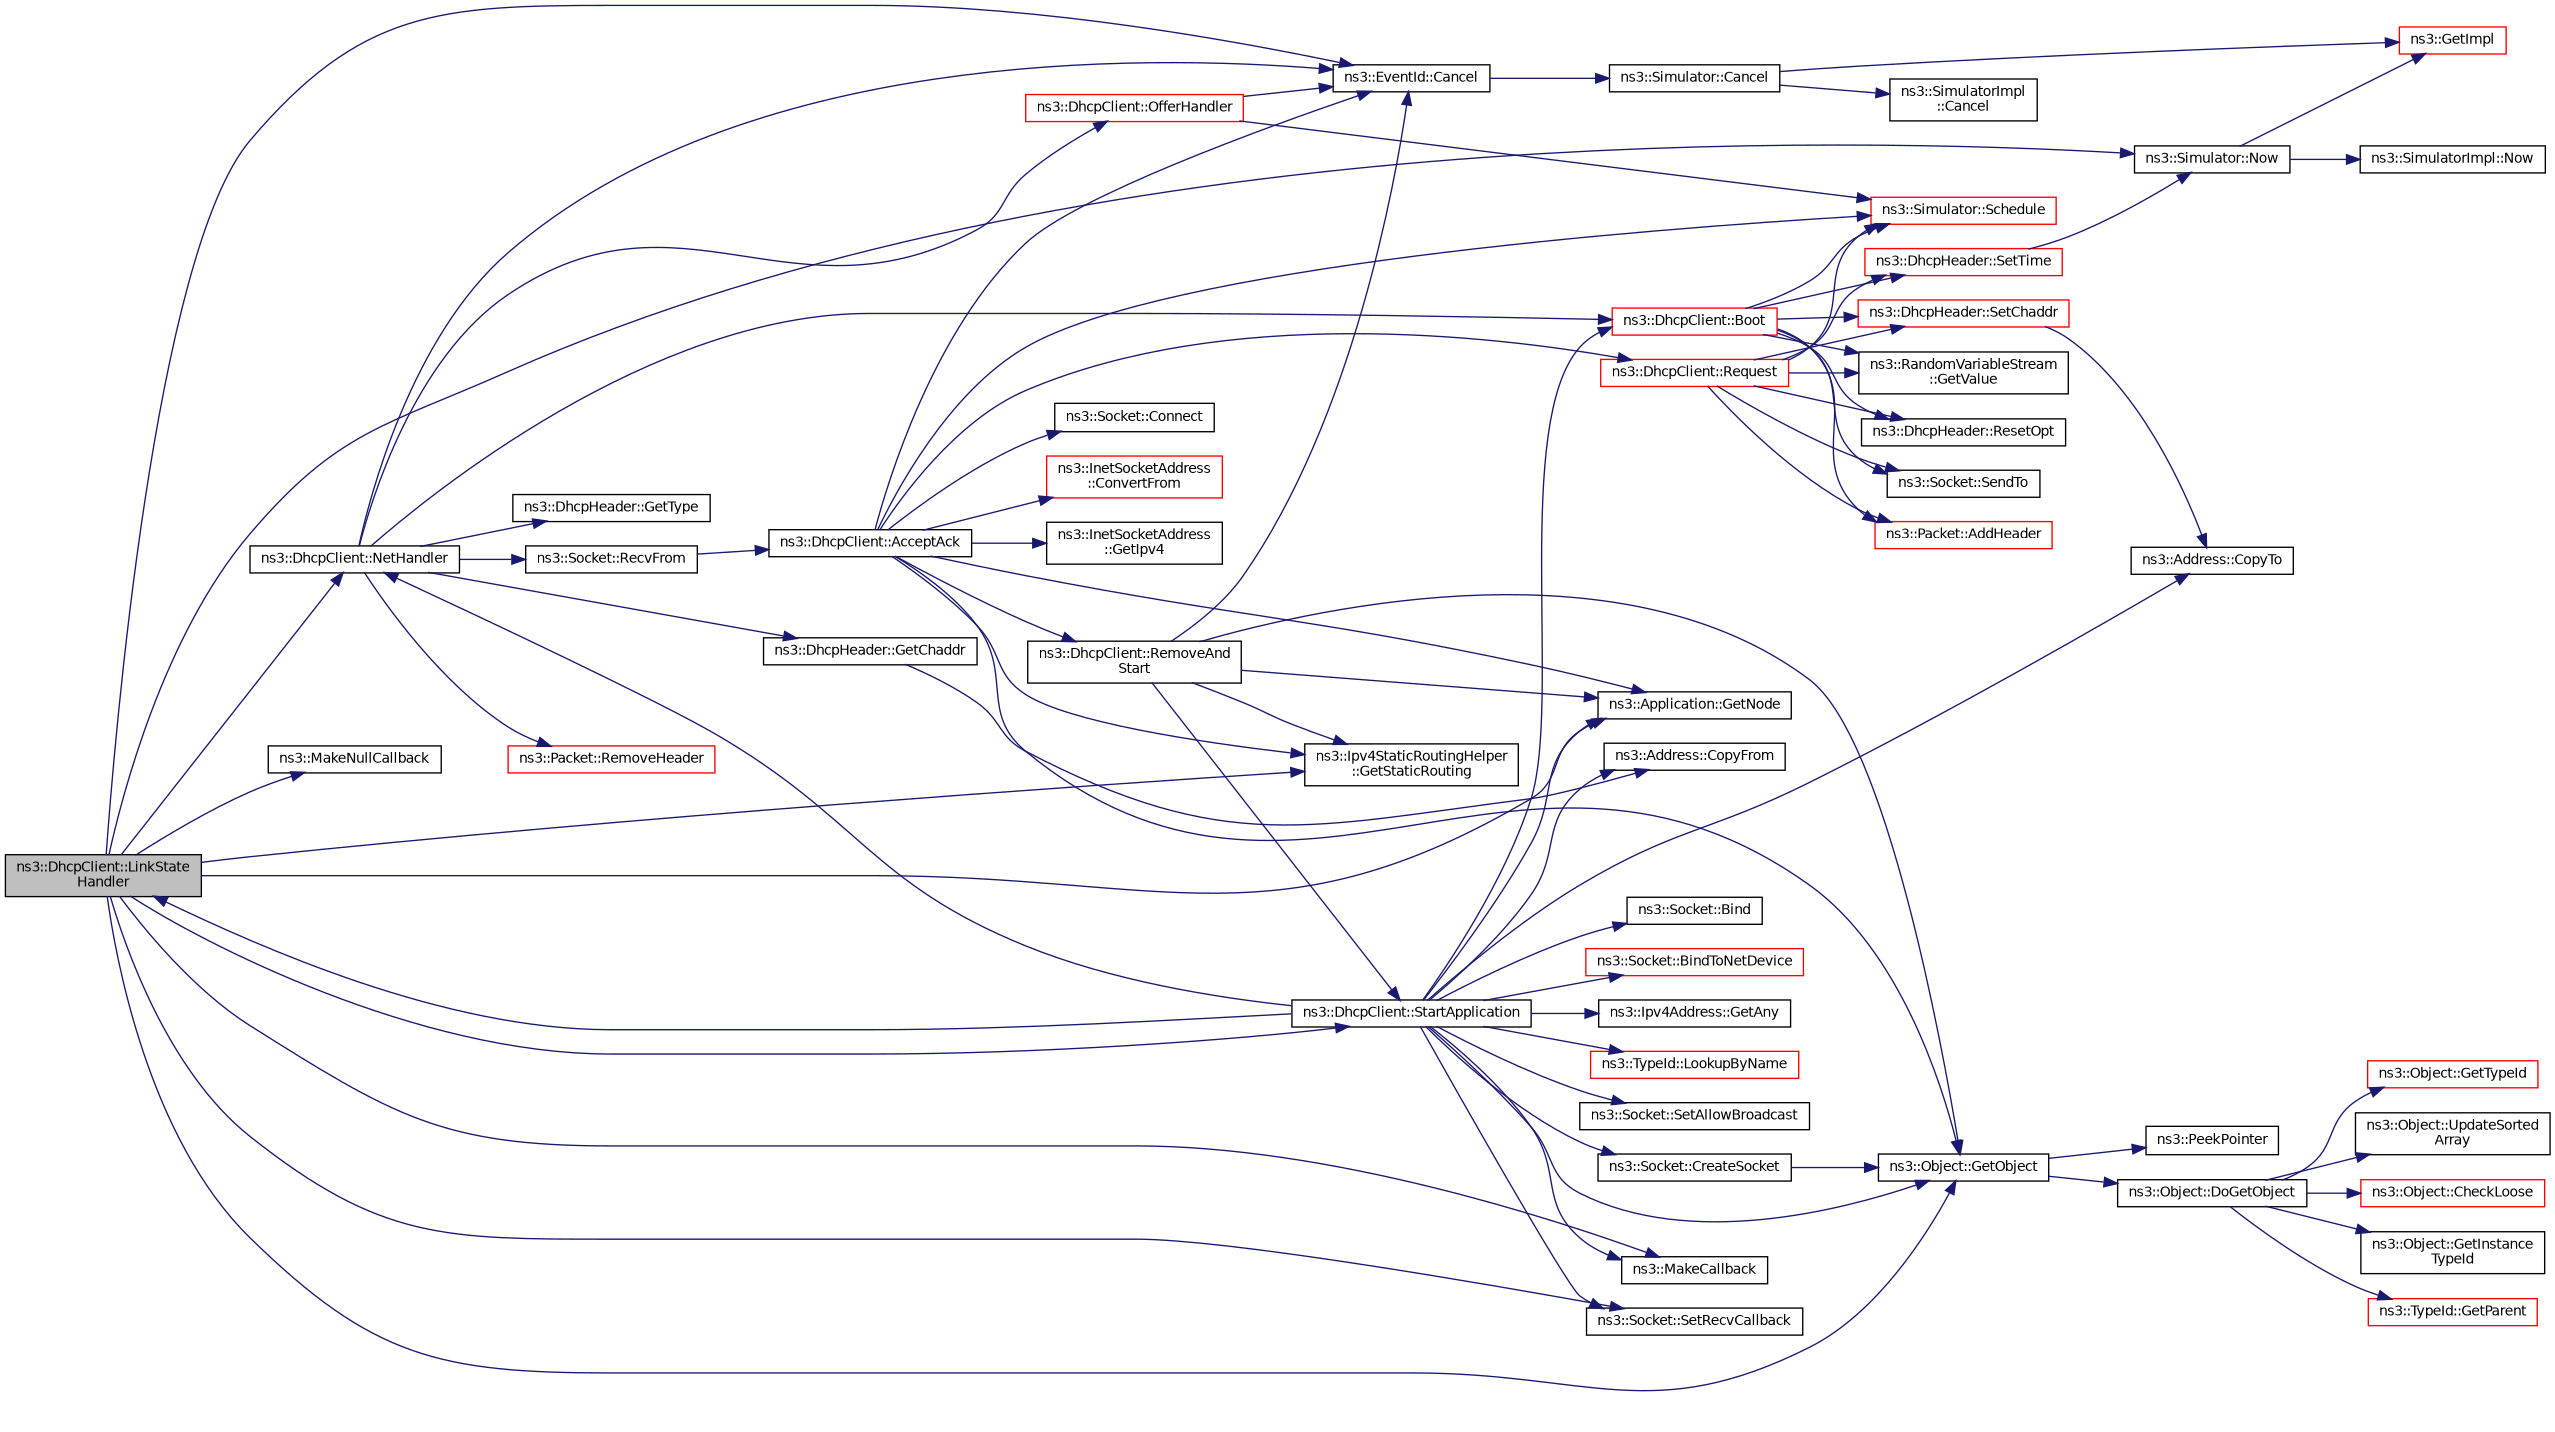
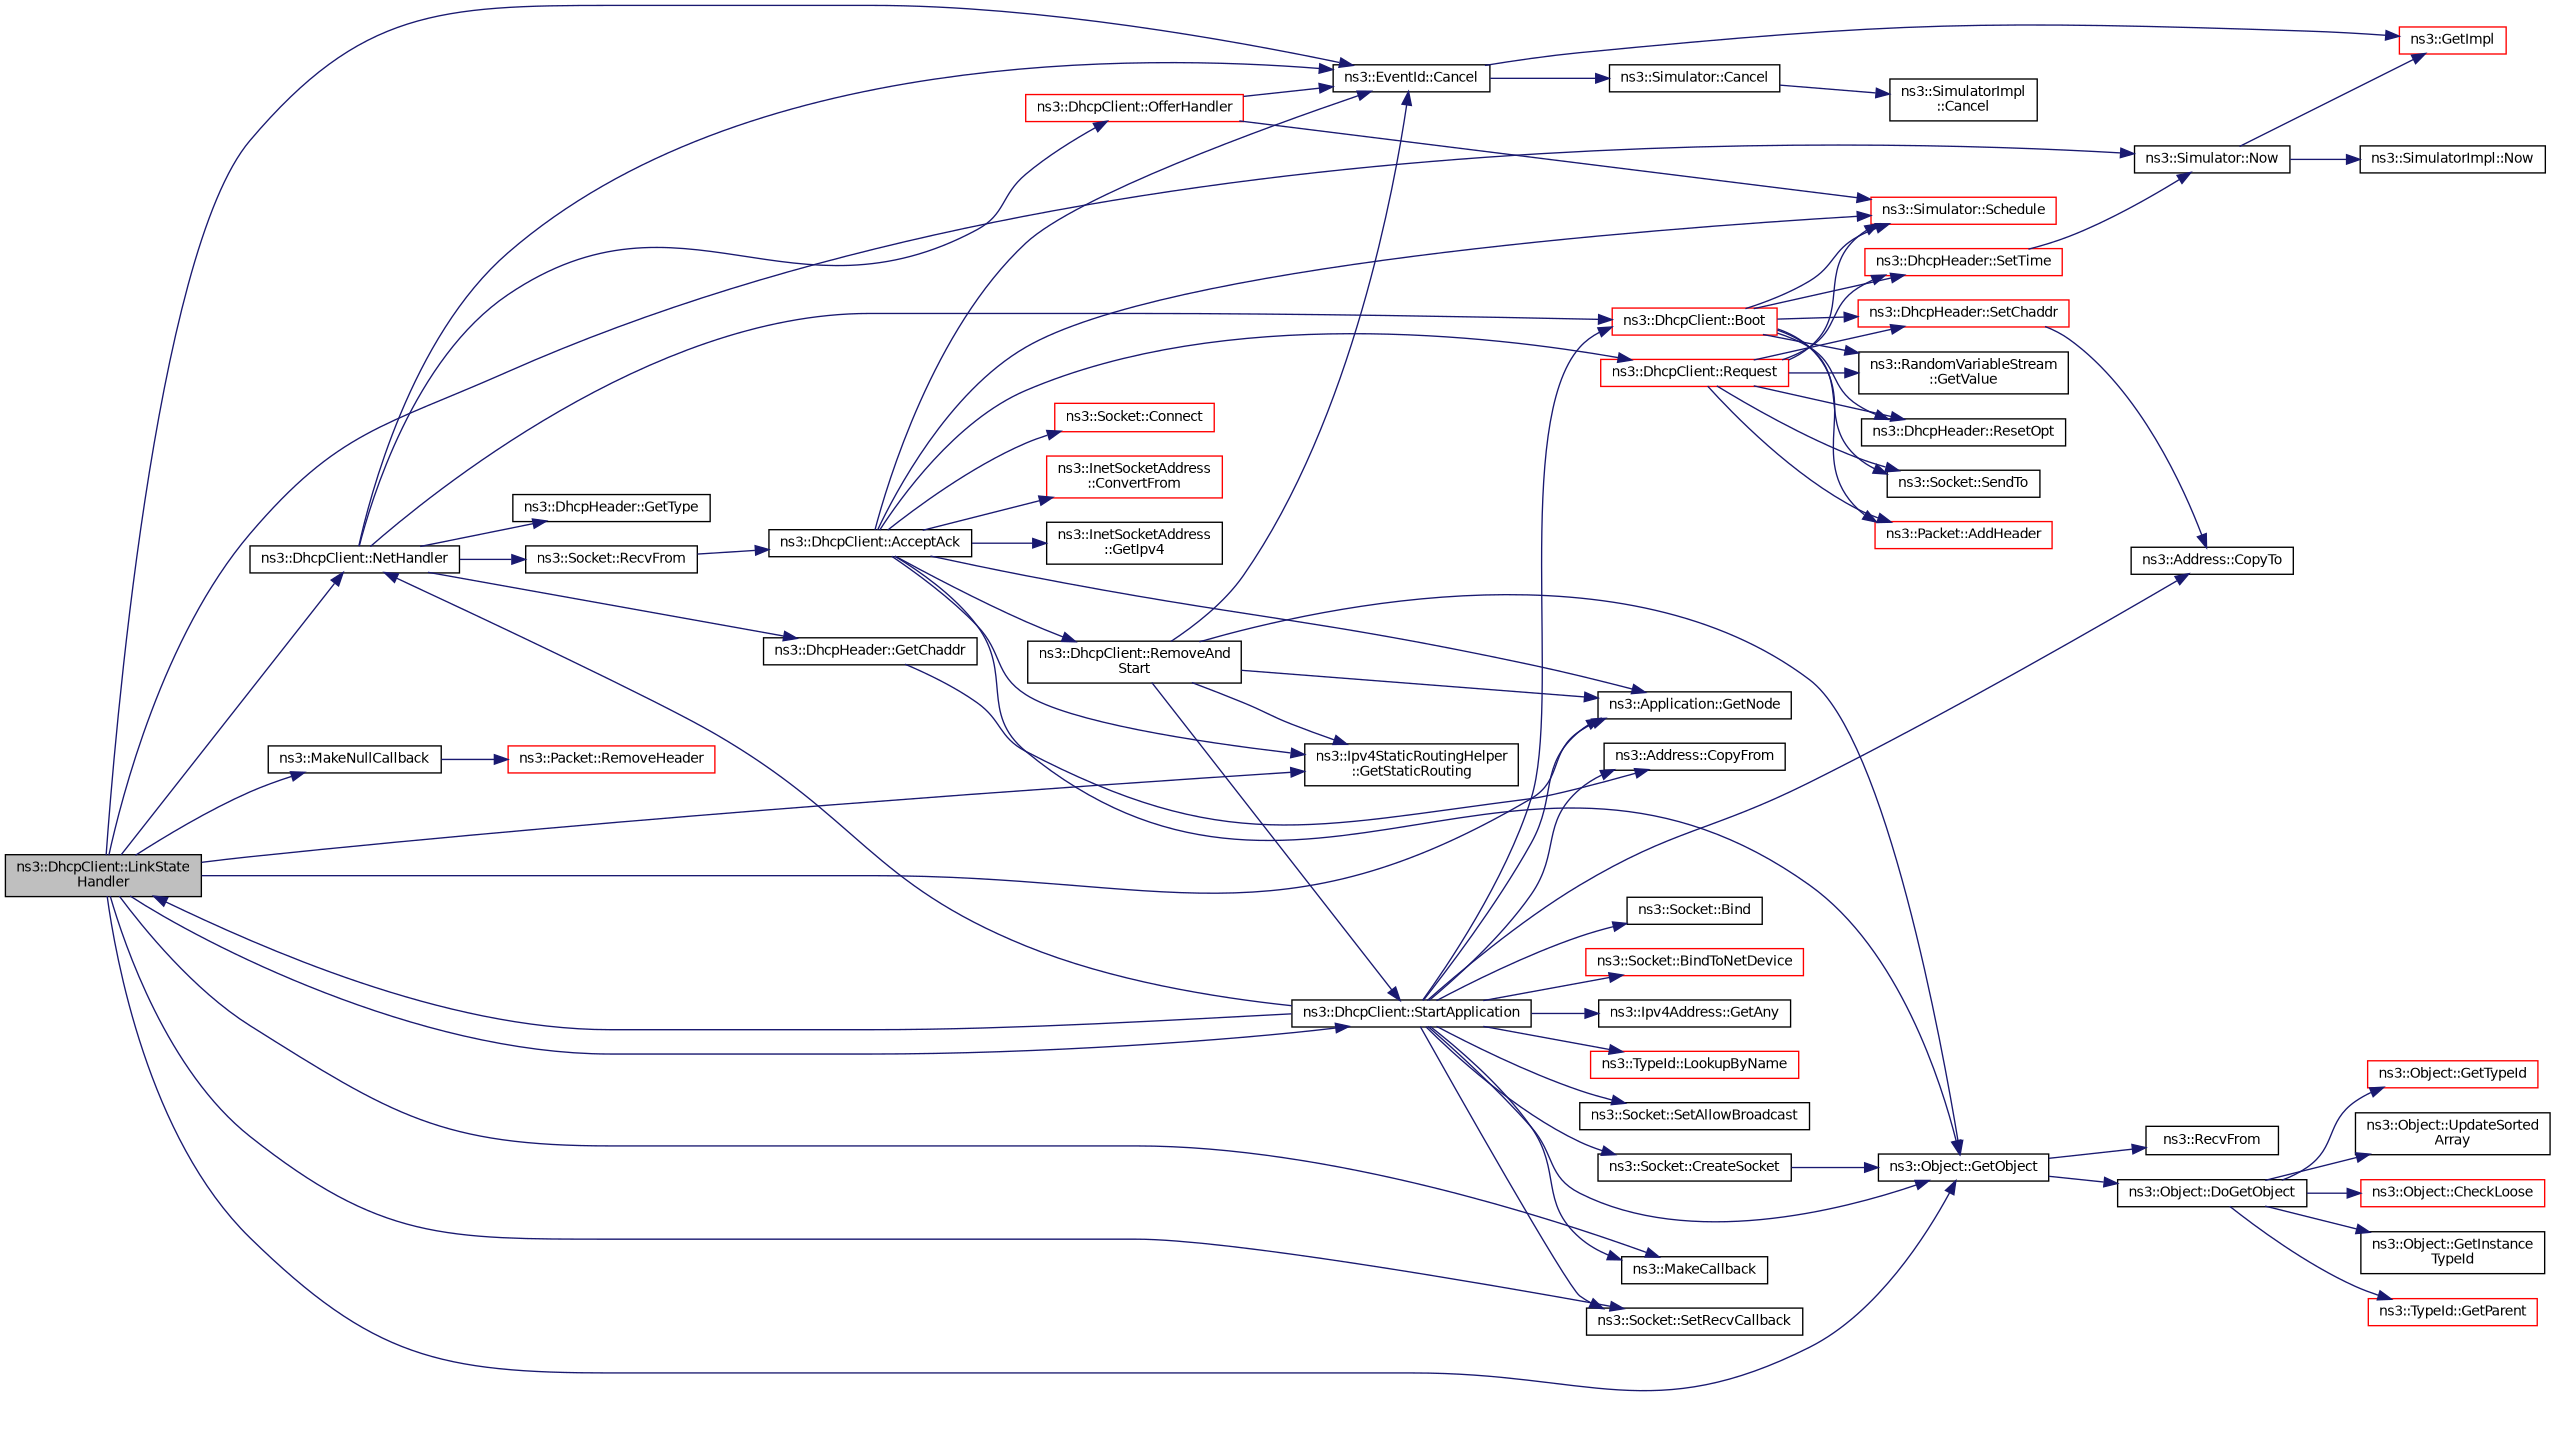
(2082, 55) -> (1934, 27)
(1134, 417) -> (1134, 417)
(440, 669) -> (468, 759)
(2212, 1140) -> (2212, 1140)
